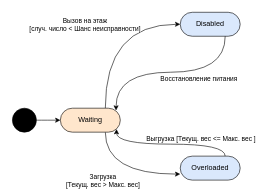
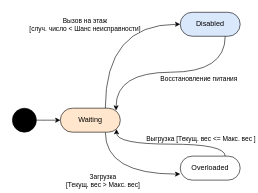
(210, 168) -> (210, 168)
